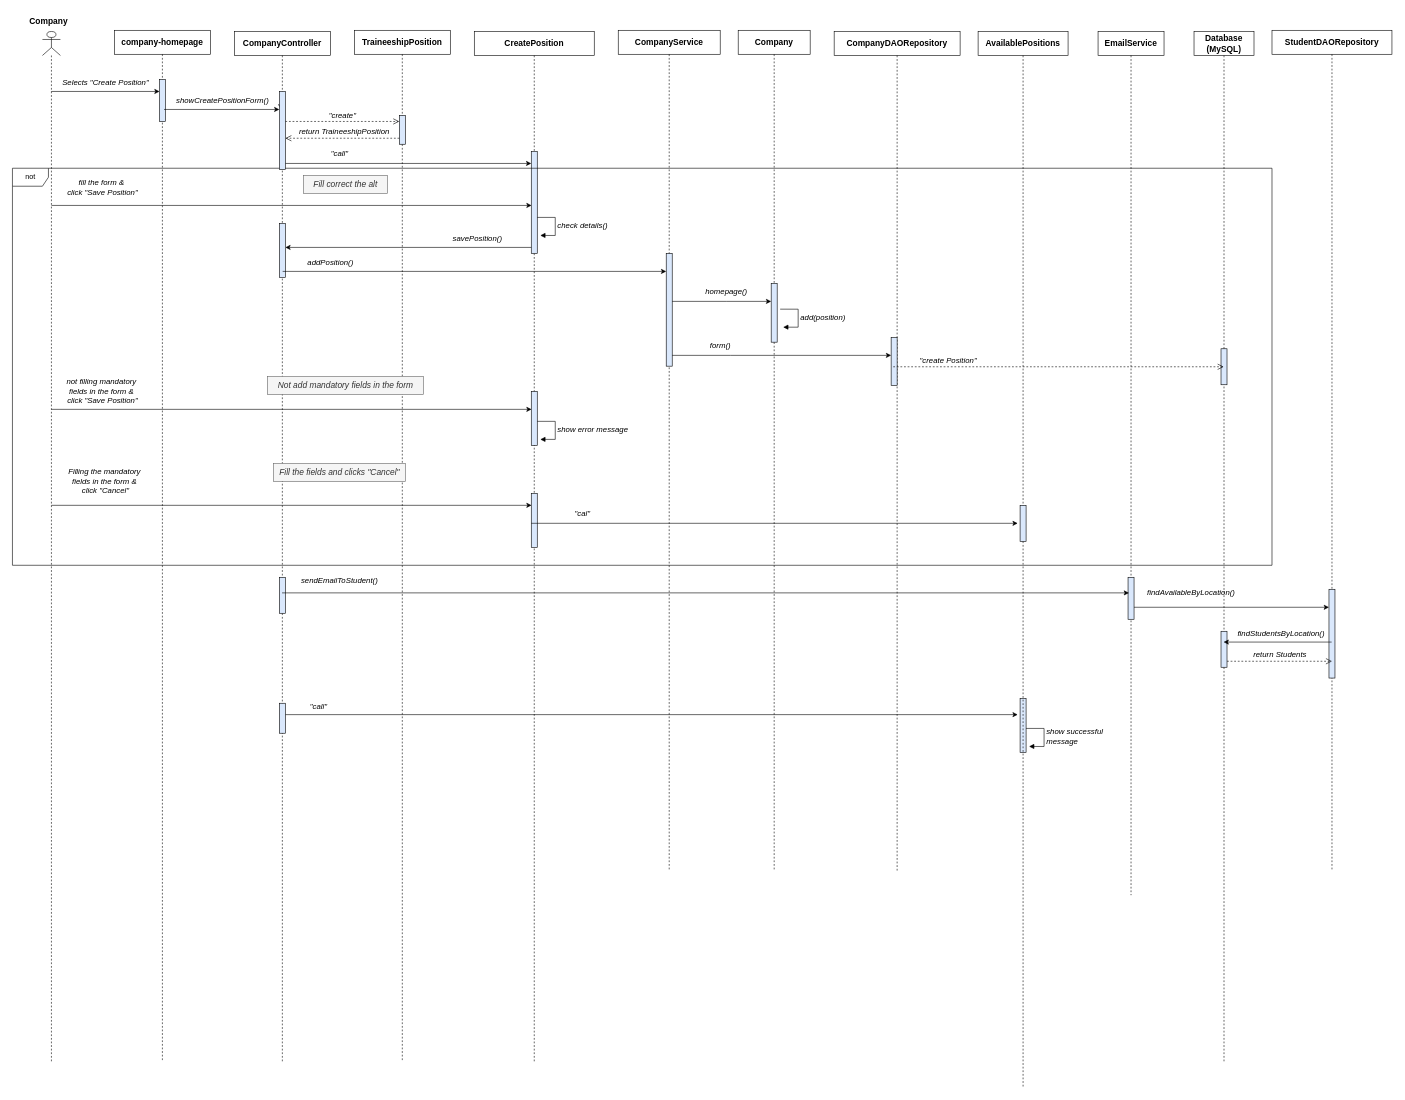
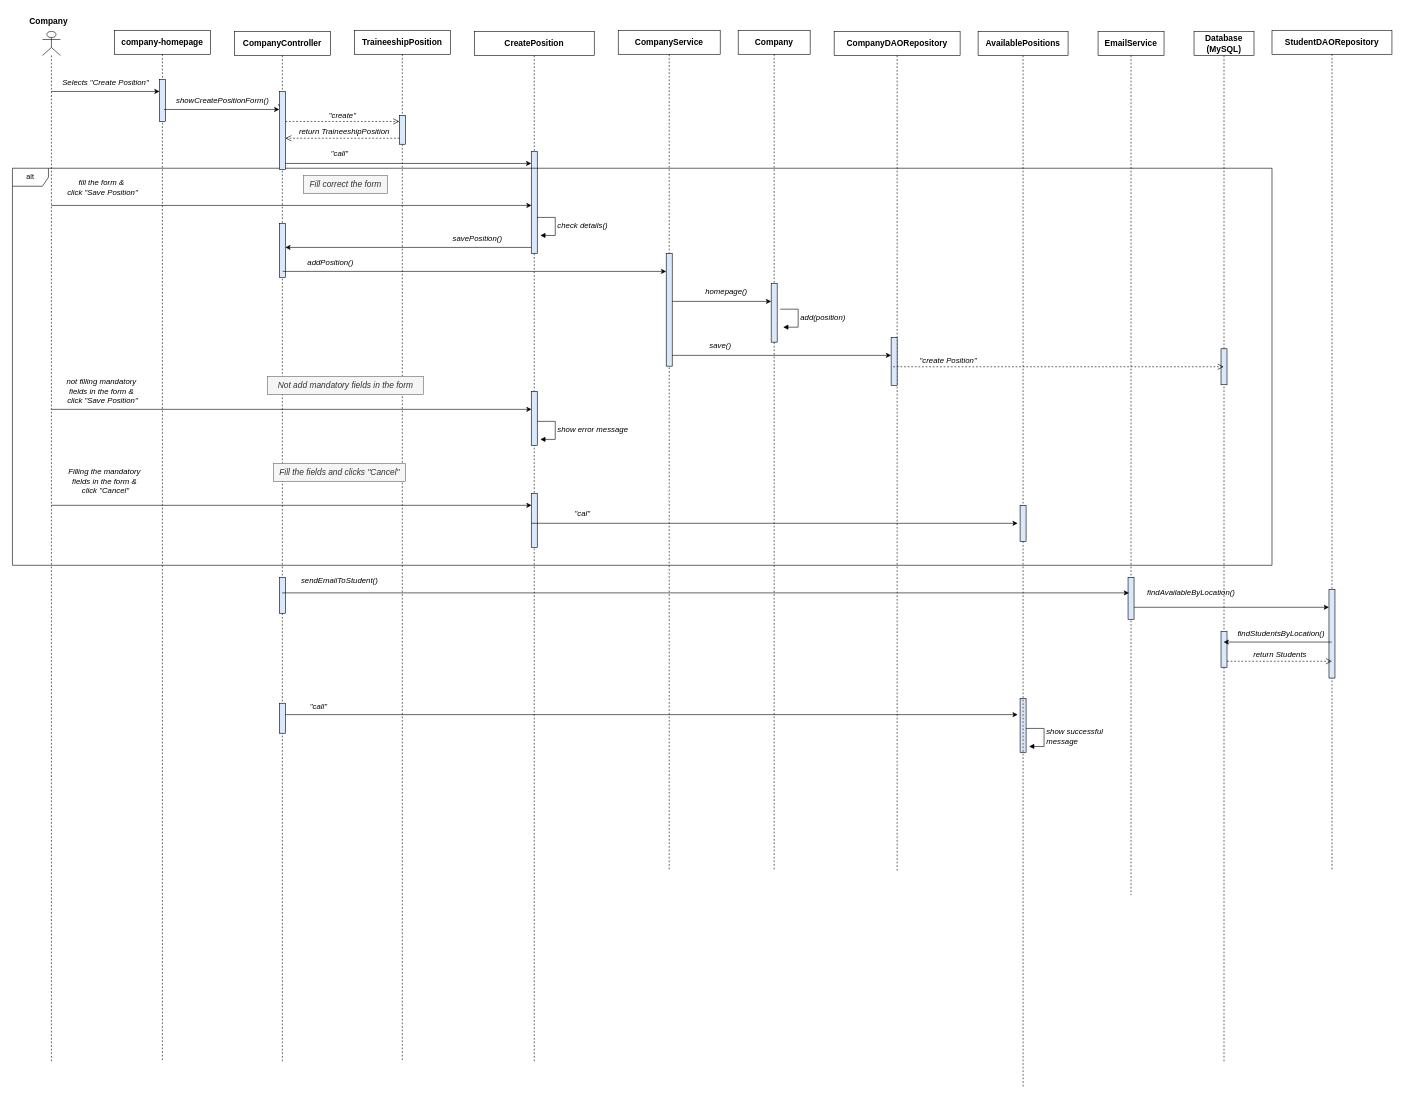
(30, 177) -> (30, 177)
(346, 185) -> (346, 185)
(721, 345) -> (721, 345)
